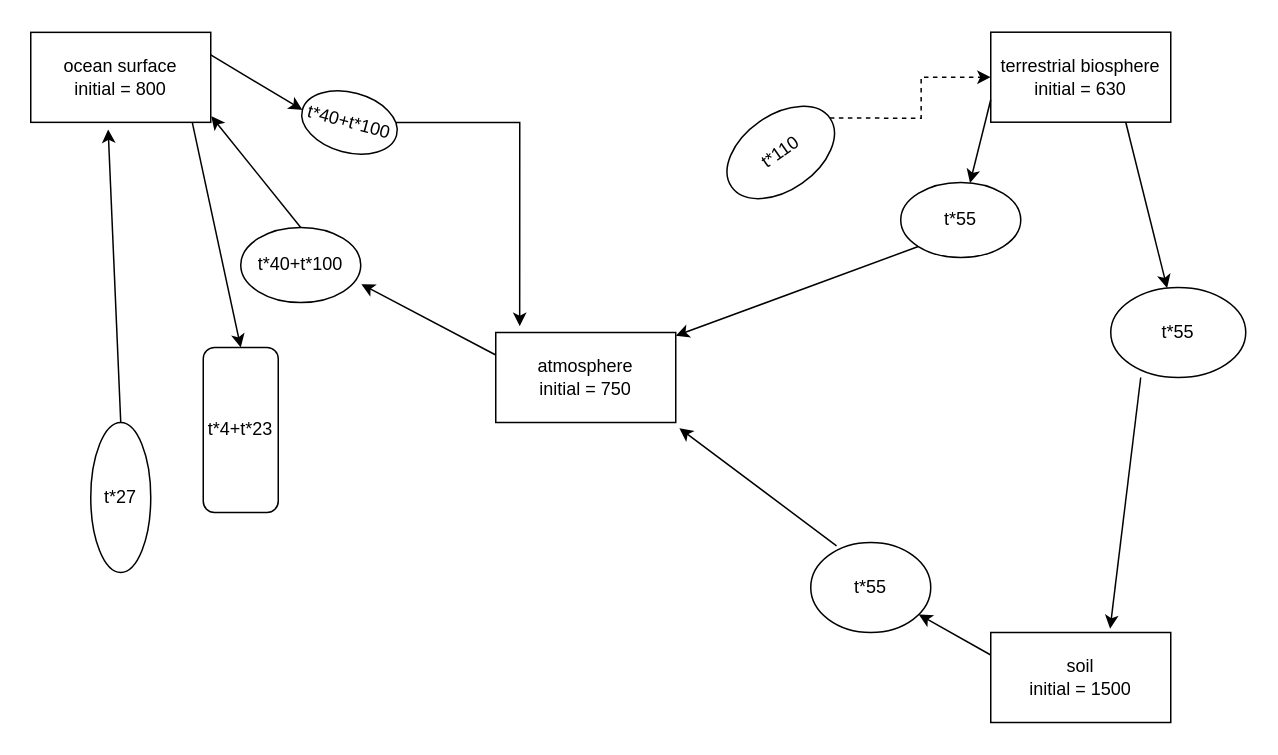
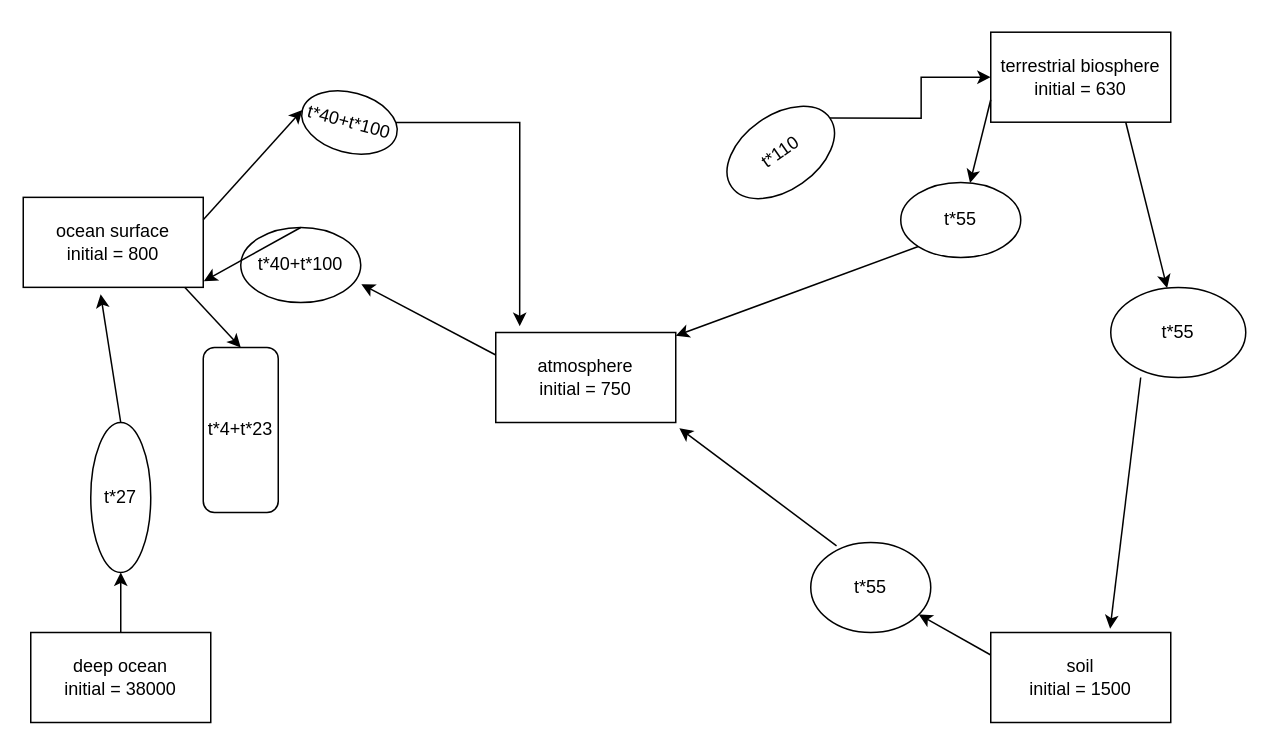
(121, 77) -> (113, 242)
(921, 113) -> (921, 113)
none -> (121, 607)
none -> (121, 677)
